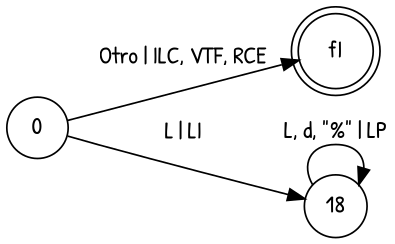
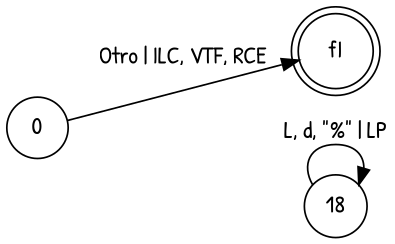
(178, 166) -> none
